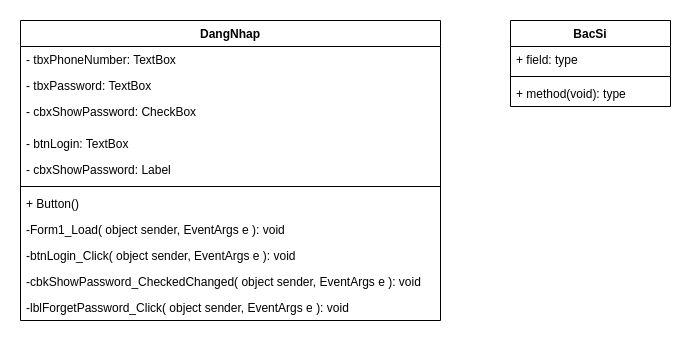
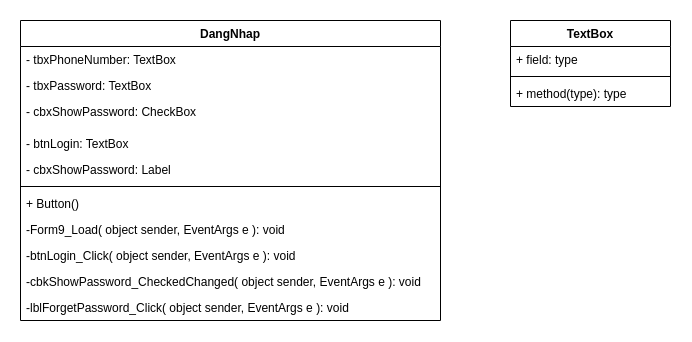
(591, 35) -> (591, 35)
(577, 95) -> (579, 95)
(170, 231) -> (170, 231)
